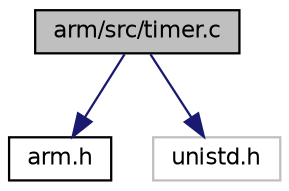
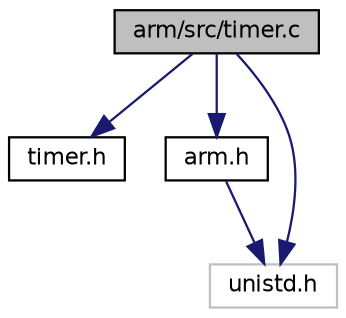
none -> (67, 159)
none -> (240, 212)
